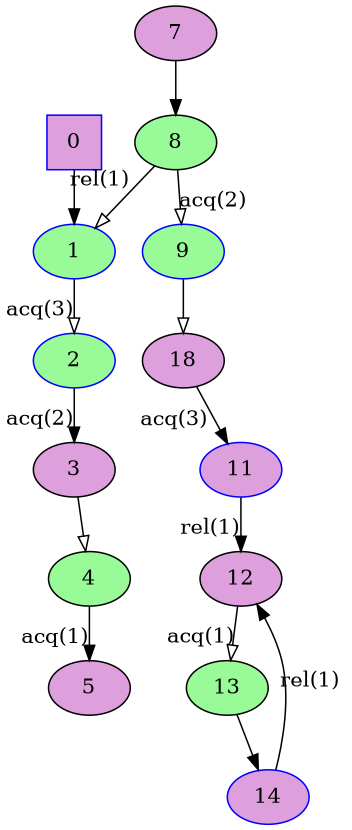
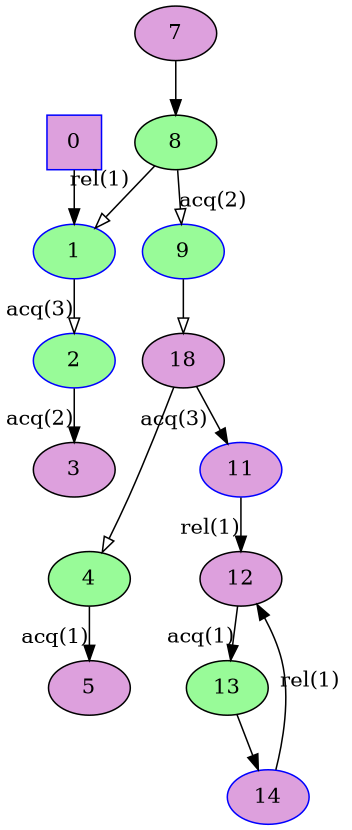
(81, 516) -> (143, 464)
(235, 625) -> (235, 625)
